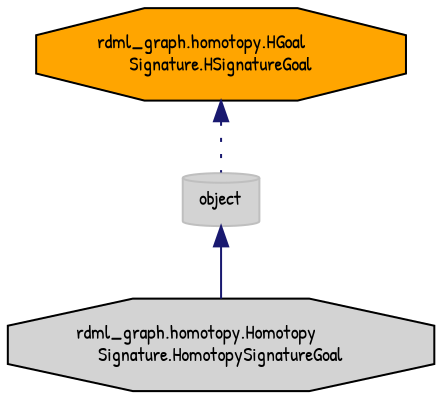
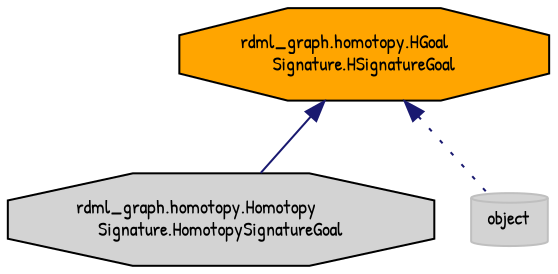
(221, 273) -> (286, 145)
